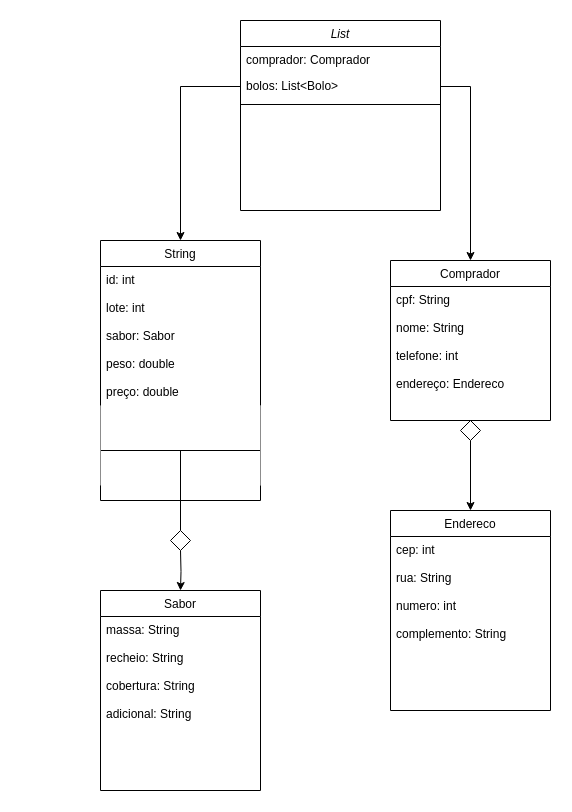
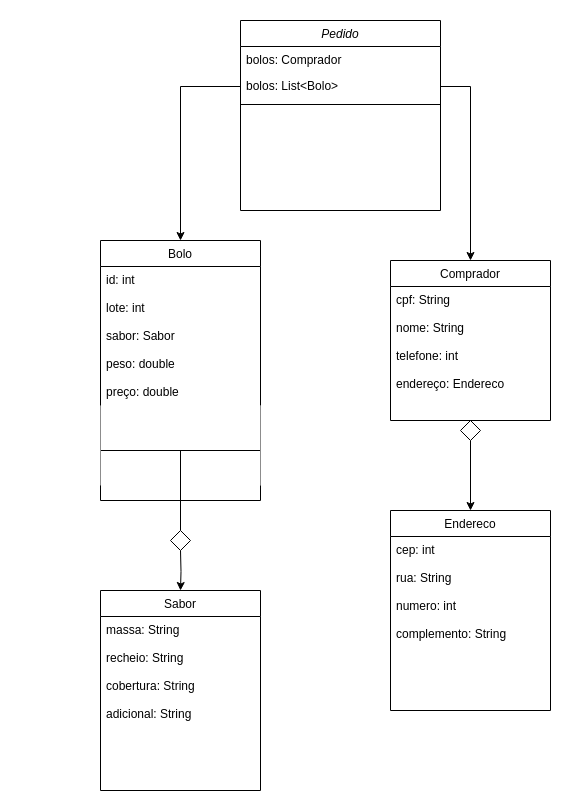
(340, 34) -> (340, 34)
(310, 60) -> (295, 60)
(180, 254) -> (180, 254)
